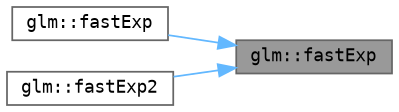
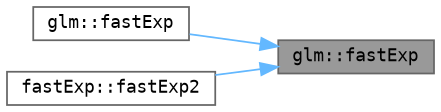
(90, 88) -> (111, 88)
